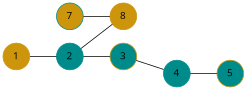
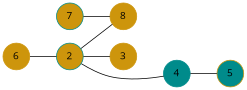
(16, 56) -> (16, 56)
(70, 56) -> (70, 56)
(123, 56) -> (123, 56)
(150, 65) -> (121, 78)
